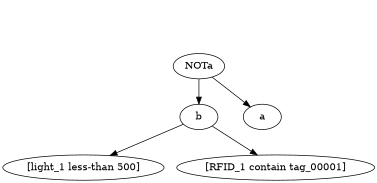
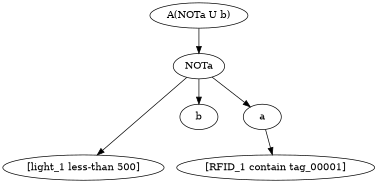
none -> (199, 15)
(150, 138) -> (145, 114)
(232, 139) -> (268, 139)
